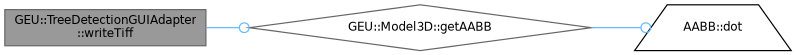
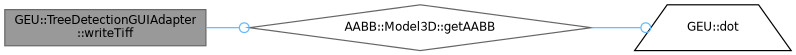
(420, 28) -> (420, 28)
(713, 28) -> (713, 28)
